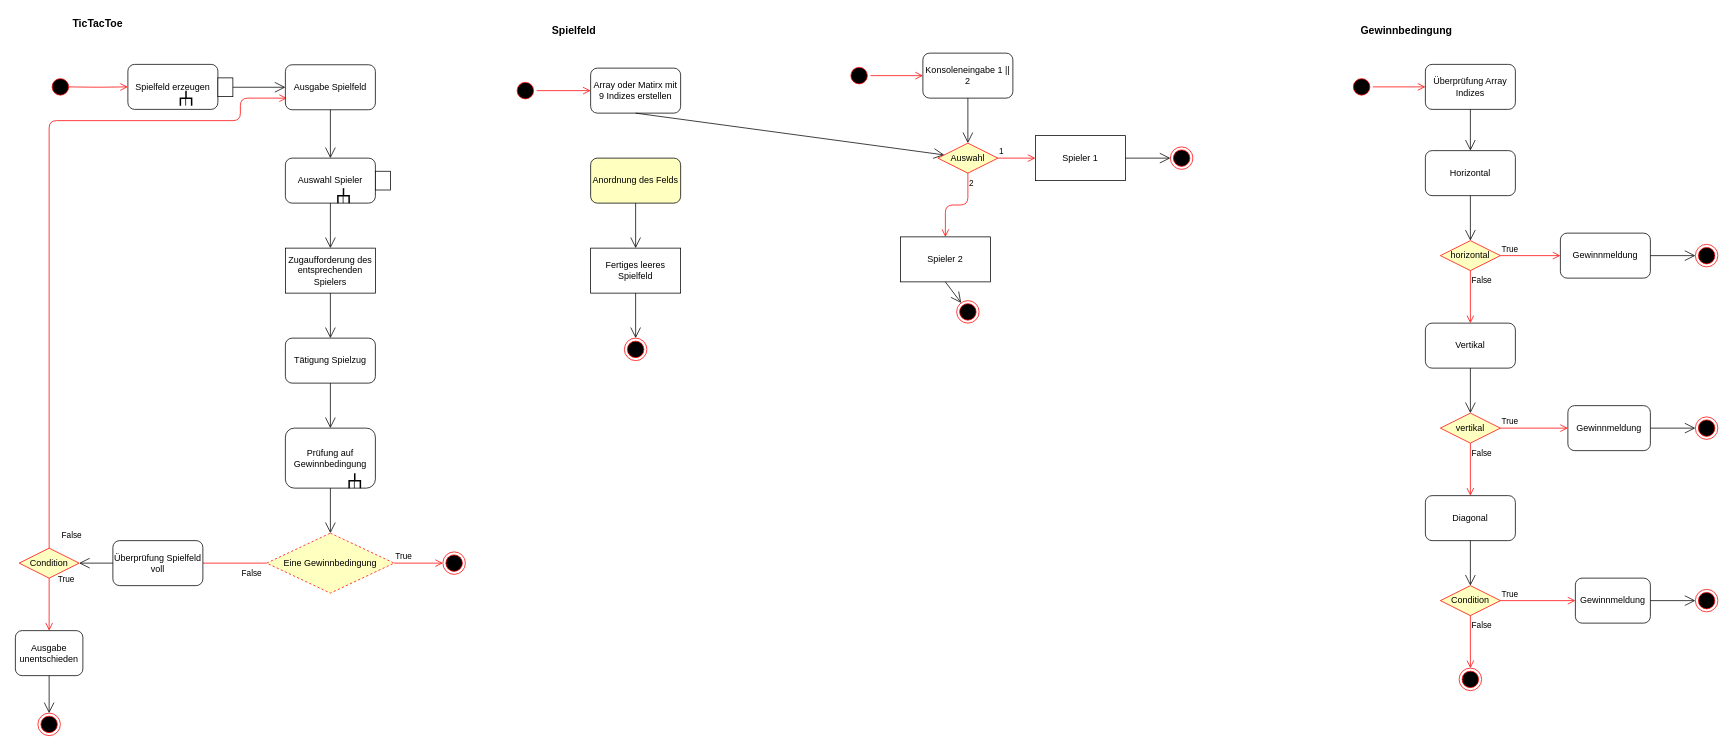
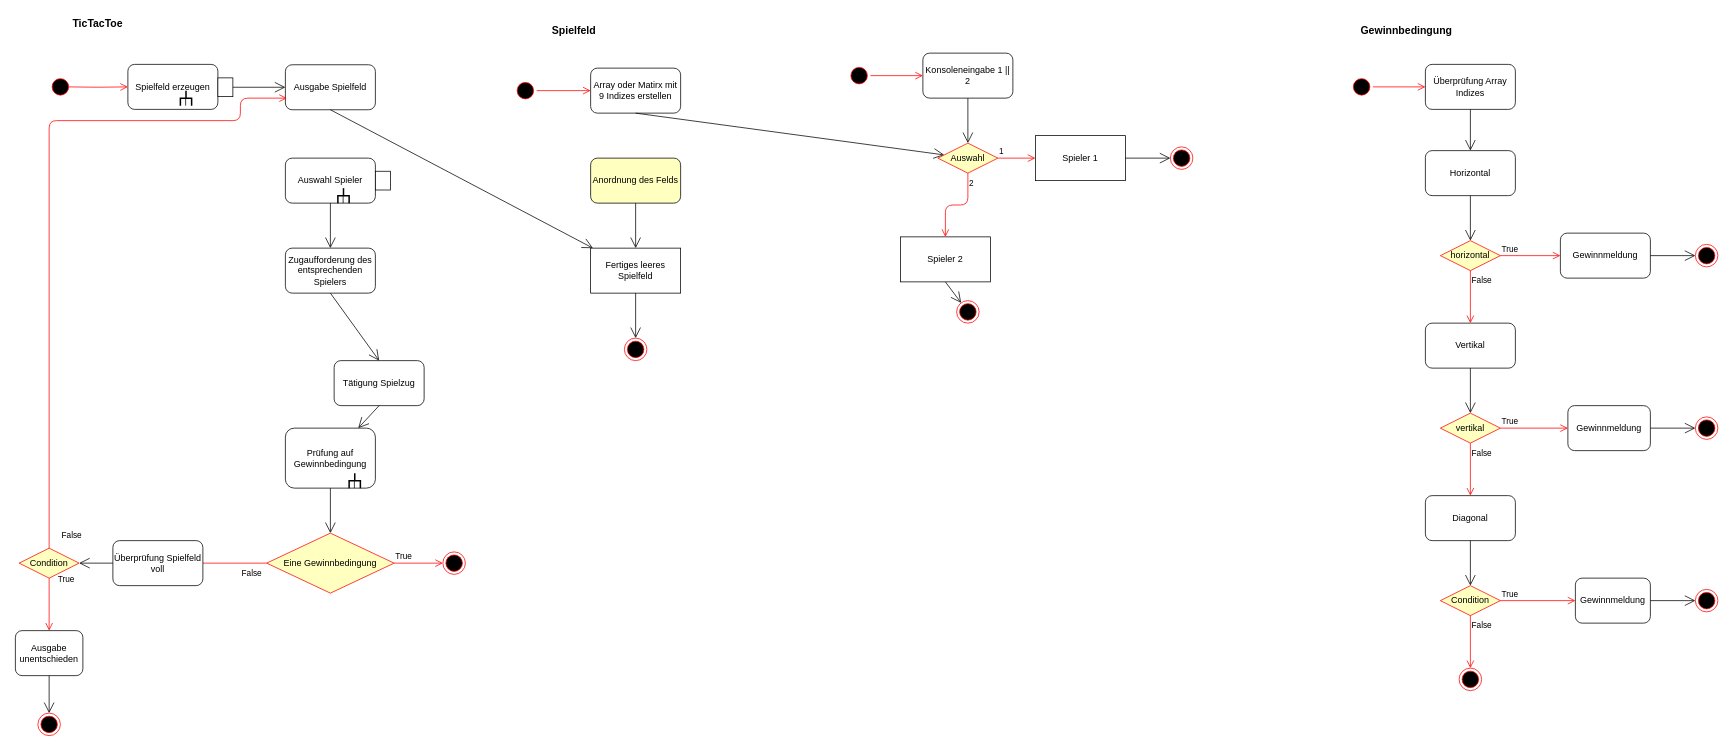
(330, 133) -> (460, 178)
(330, 270) -> (330, 270)
(330, 360) -> (379, 383)
(330, 563) -> (330, 563)
